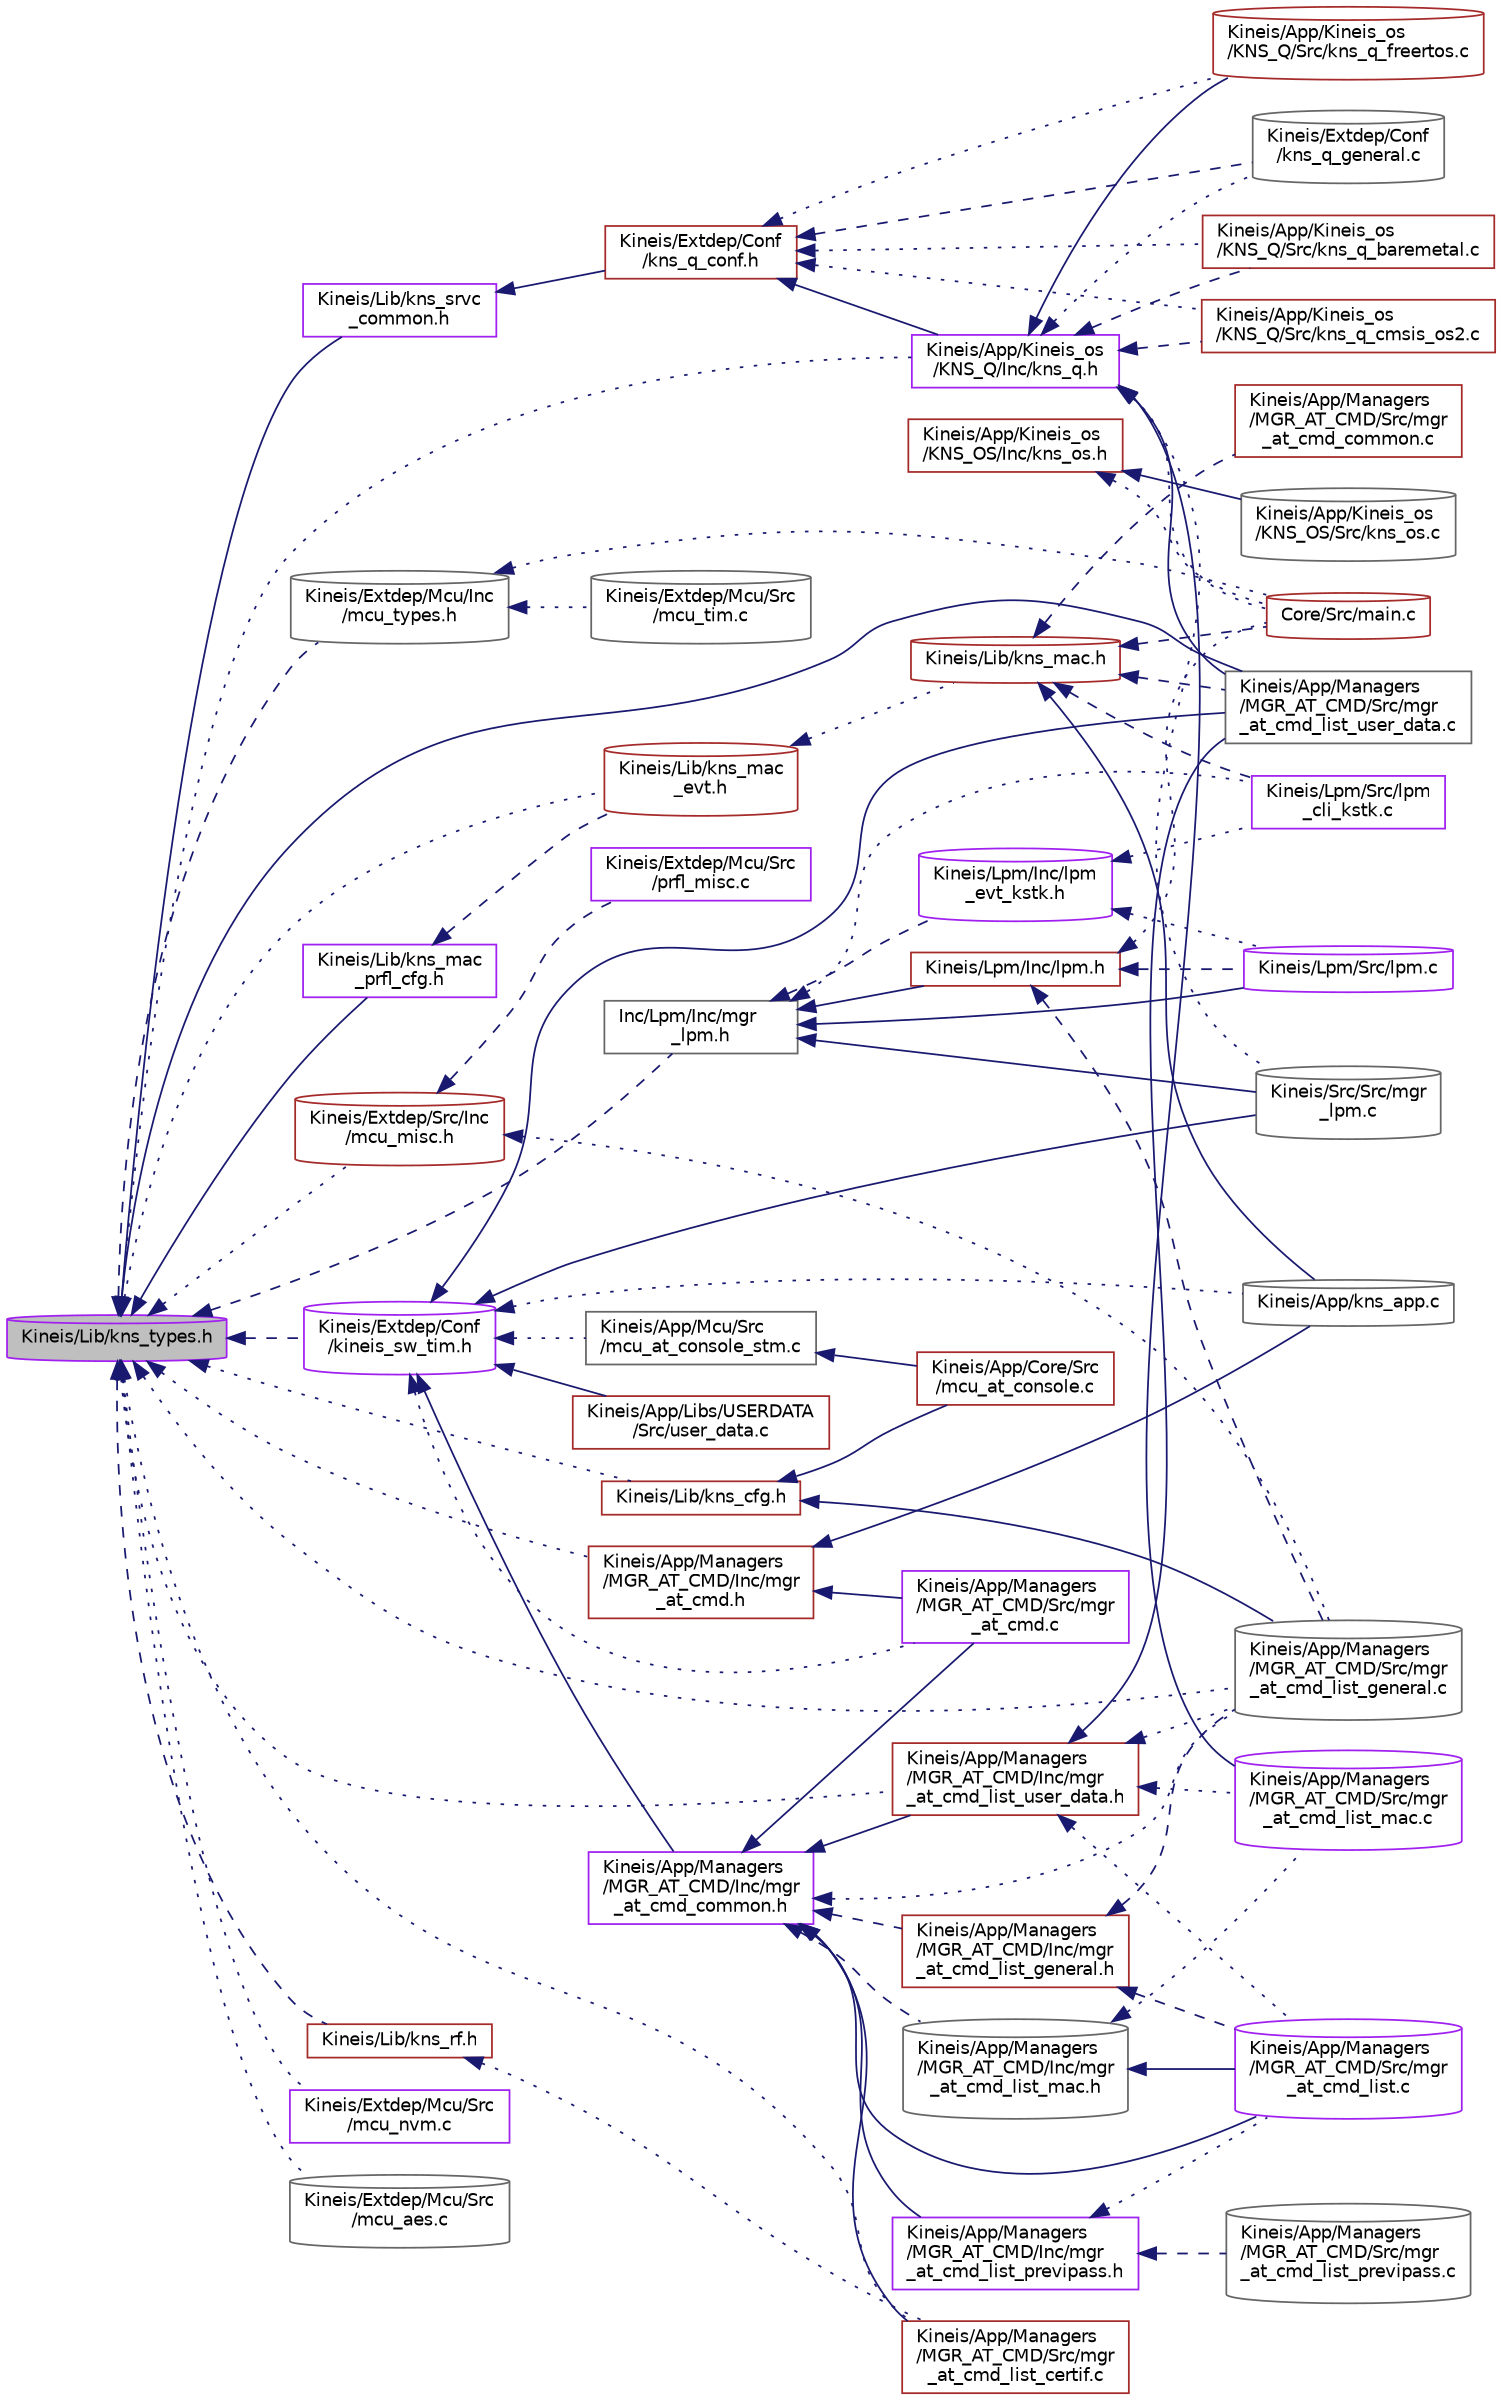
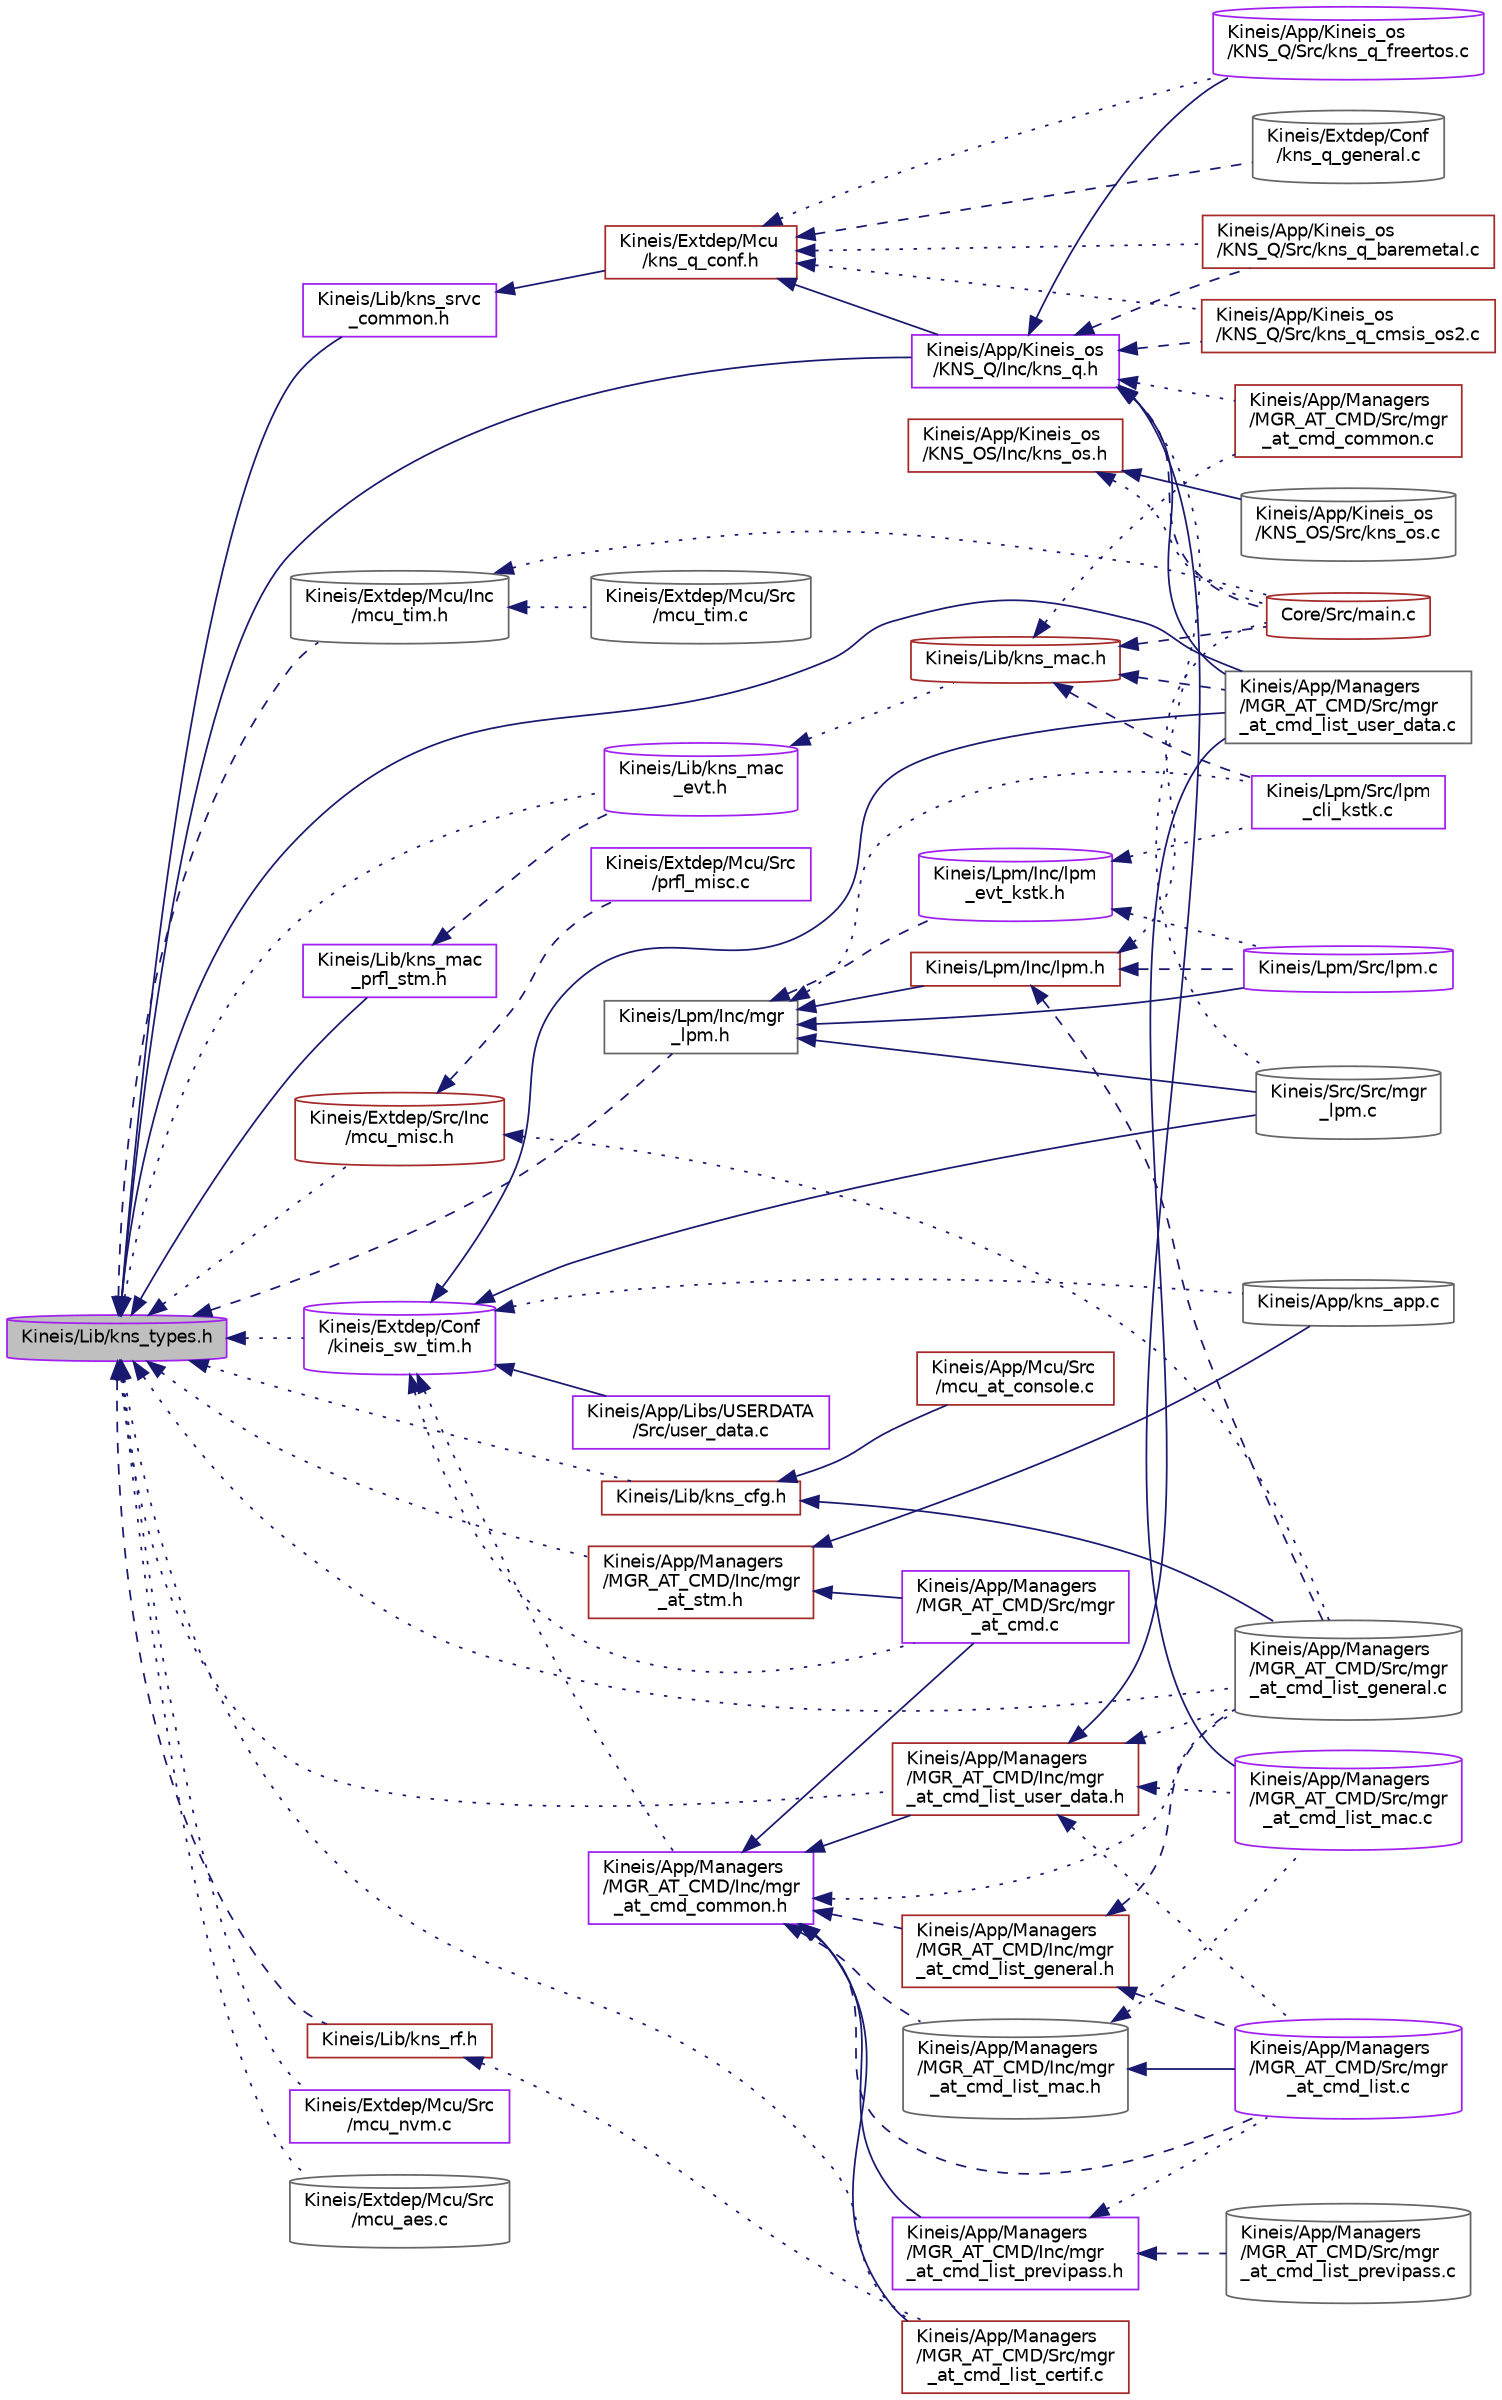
(1348, 43) -> (1348, 43)
(1156, 231) -> (1186, 392)
(701, 252) -> (701, 252)
(1172, 523) -> (1172, 523)
(1131, 528) -> (1131, 528)
(263, 596) -> (263, 596)
(400, 607) -> (400, 607)
(701, 779) -> (701, 779)
(400, 971) -> (400, 971)
(1166, 981) -> none
(701, 1027) -> (701, 1027)
(274, 1338) -> (274, 1338)
(701, 1338) -> none
(1016, 1378) -> (1016, 1378)
(701, 1422) -> (701, 1422)
(701, 1582) -> (701, 1582)
(537, 1627) -> (537, 1627)
(964, 2165) -> (964, 2165)
